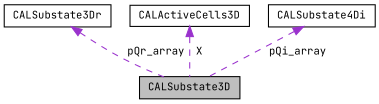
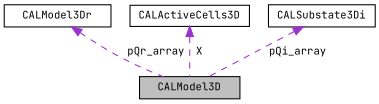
(58, 16) -> (58, 16)
(322, 16) -> (322, 16)
(190, 88) -> (190, 88)
